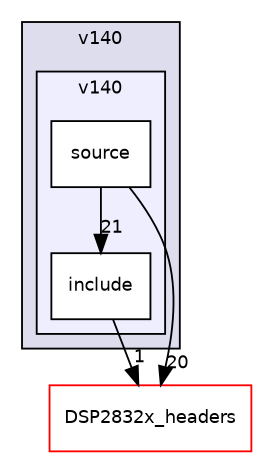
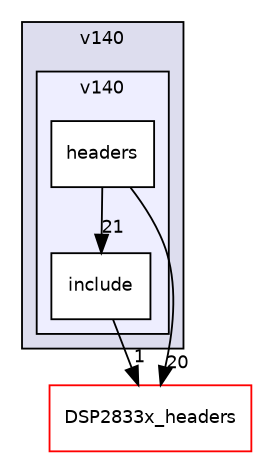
(101, 154) -> (103, 154)
(150, 418) -> (150, 418)
